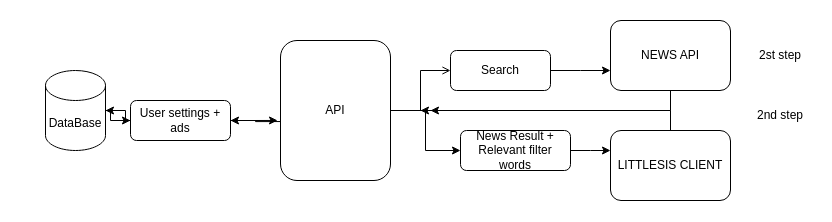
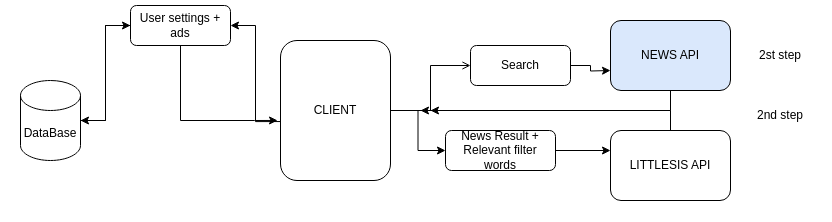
(671, 56) -> (671, 56)
(501, 71) -> (521, 66)
(76, 111) -> (51, 121)
(336, 111) -> (336, 111)
(181, 121) -> (181, 26)
(516, 151) -> (501, 151)
(671, 166) -> (671, 166)
